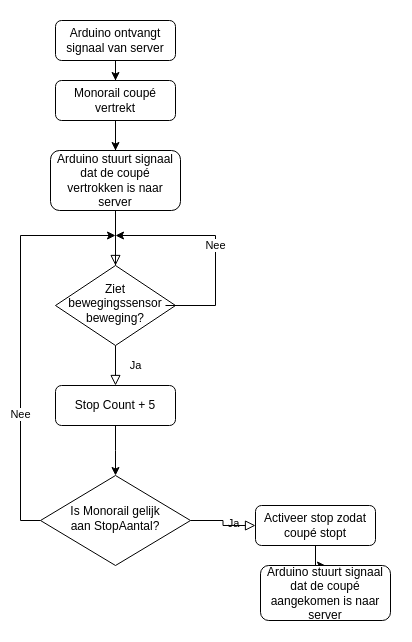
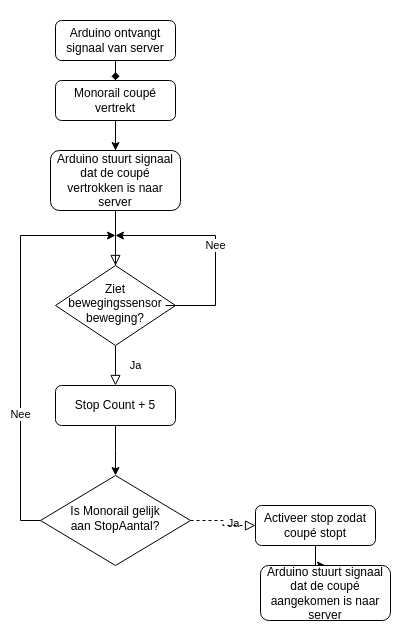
(116, 72) -> (116, 71)
(221, 521) -> (221, 521)
